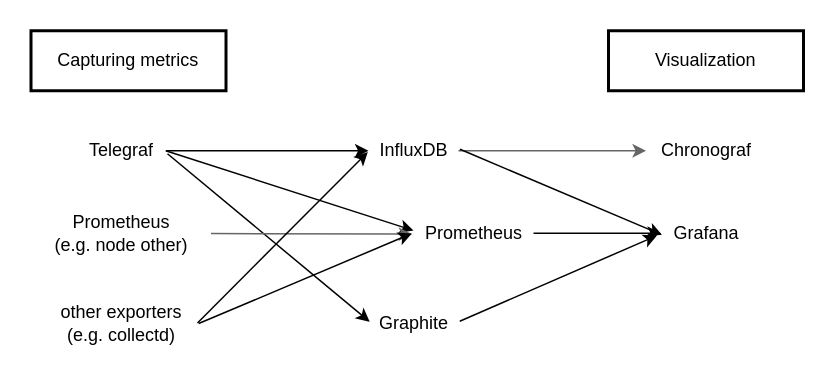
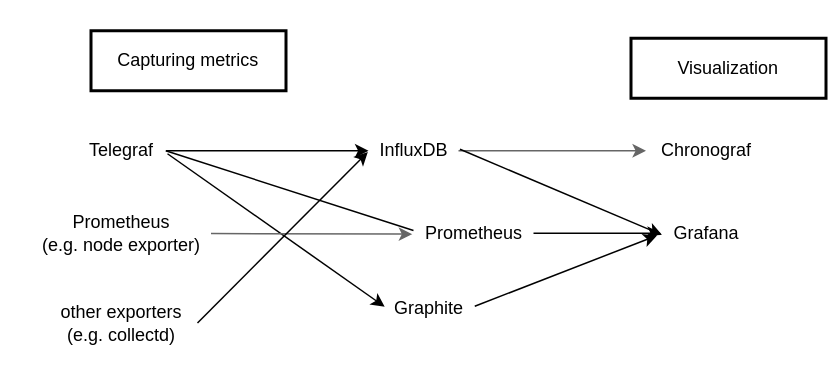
(128, 61) -> (188, 61)
(706, 61) -> (728, 68)
(402, 227) -> (406, 228)
(122, 233) -> (122, 233)
(300, 281) -> none
(413, 323) -> (428, 308)
